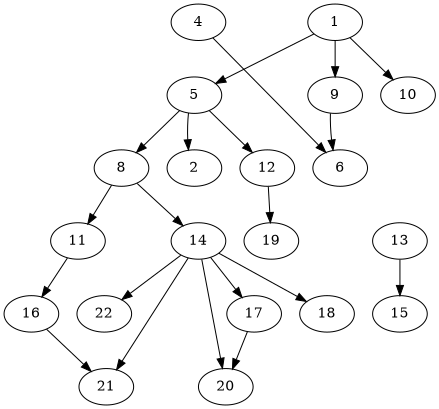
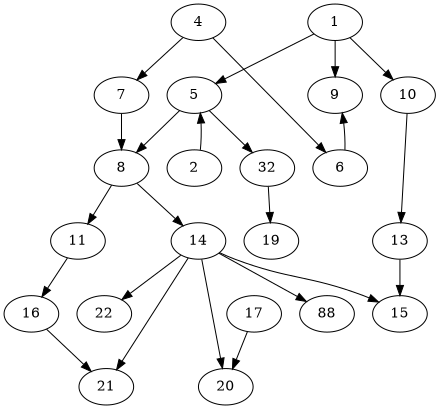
none -> (122, 95)
(188, 126) -> (201, 137)
(331, 127) -> (345, 136)
none -> (404, 163)
(267, 168) -> (267, 168)
(223, 273) -> (294, 276)
(327, 314) -> (327, 314)
